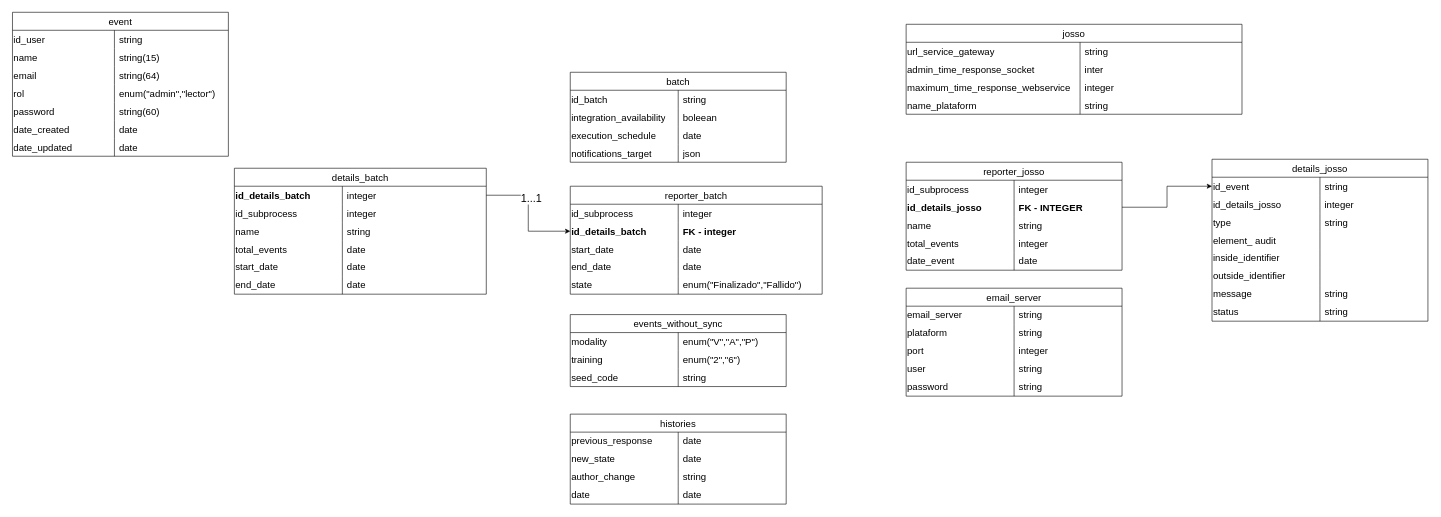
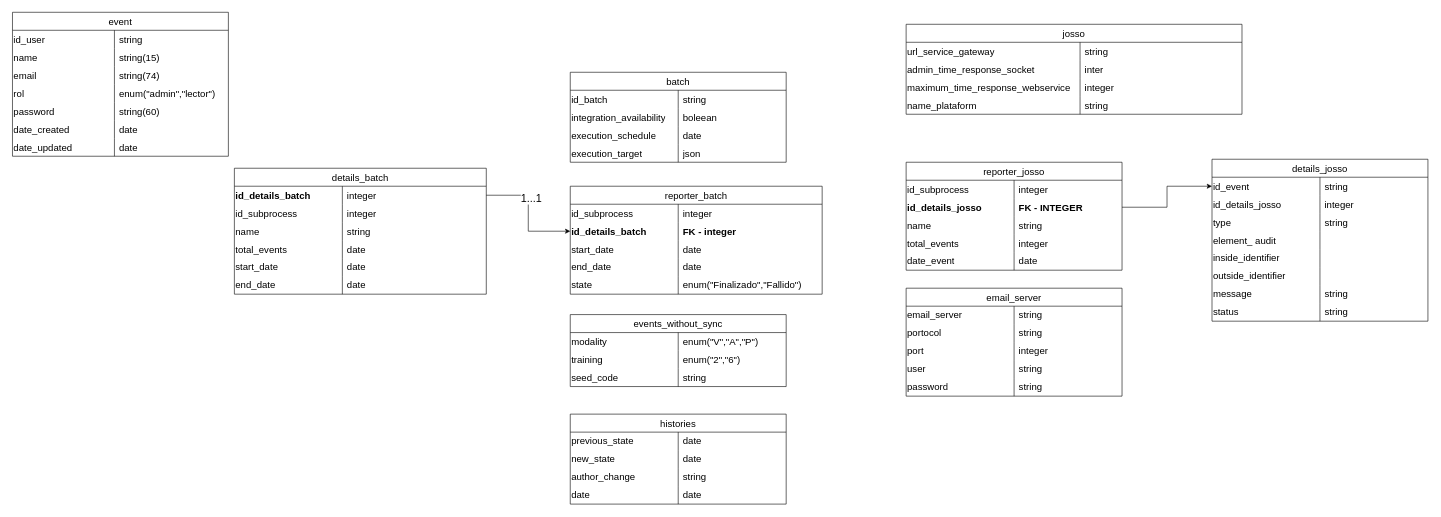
(145, 75) -> (145, 75)
(622, 153) -> (613, 153)
(930, 333) -> (928, 333)
(616, 441) -> (608, 441)
